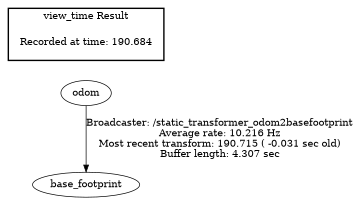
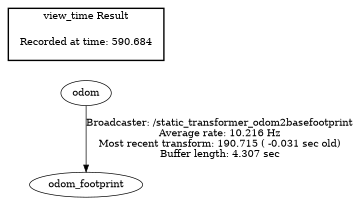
(86, 42) -> (86, 42)
(86, 185) -> (86, 185)
